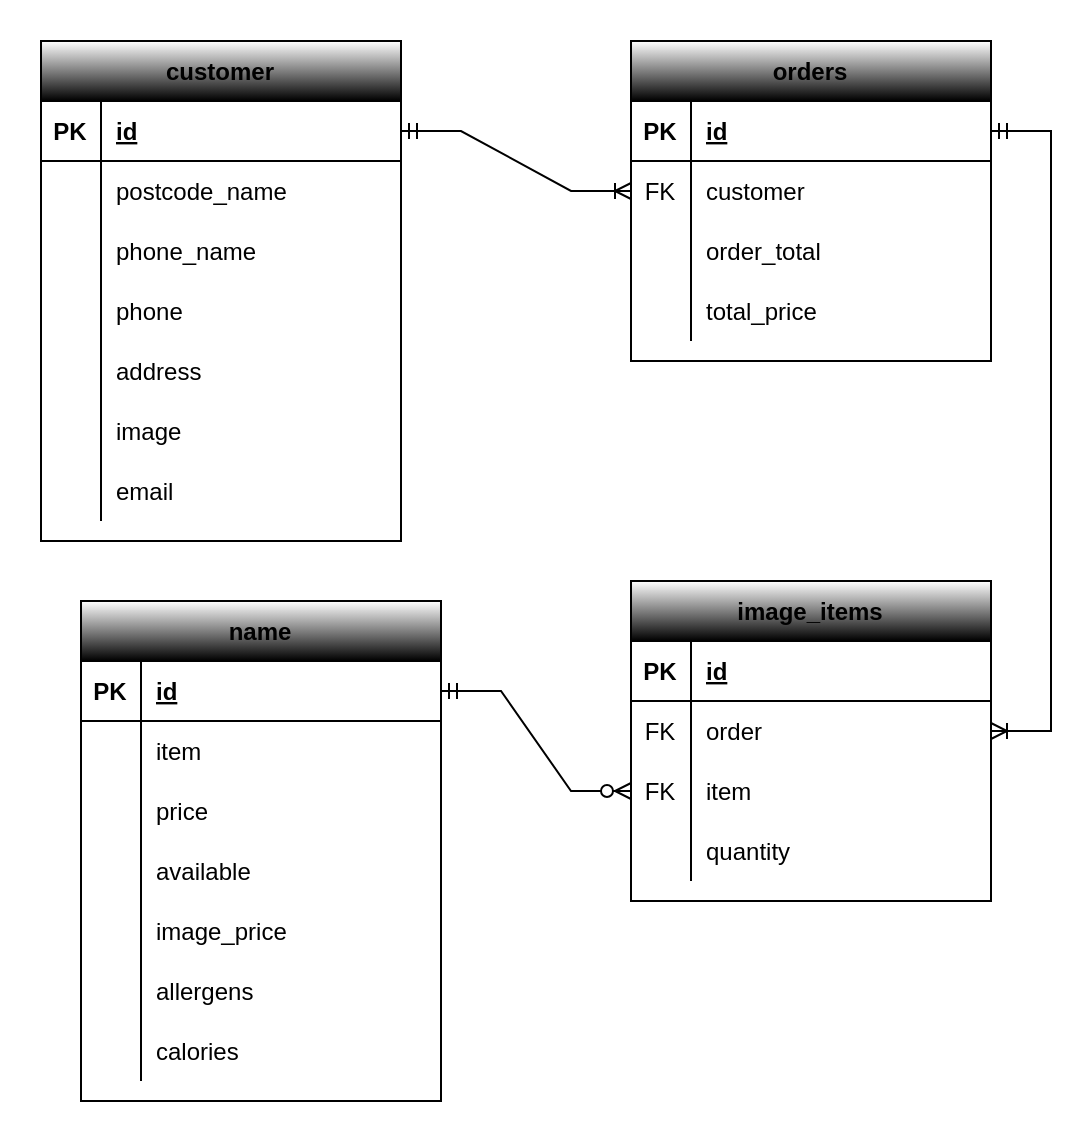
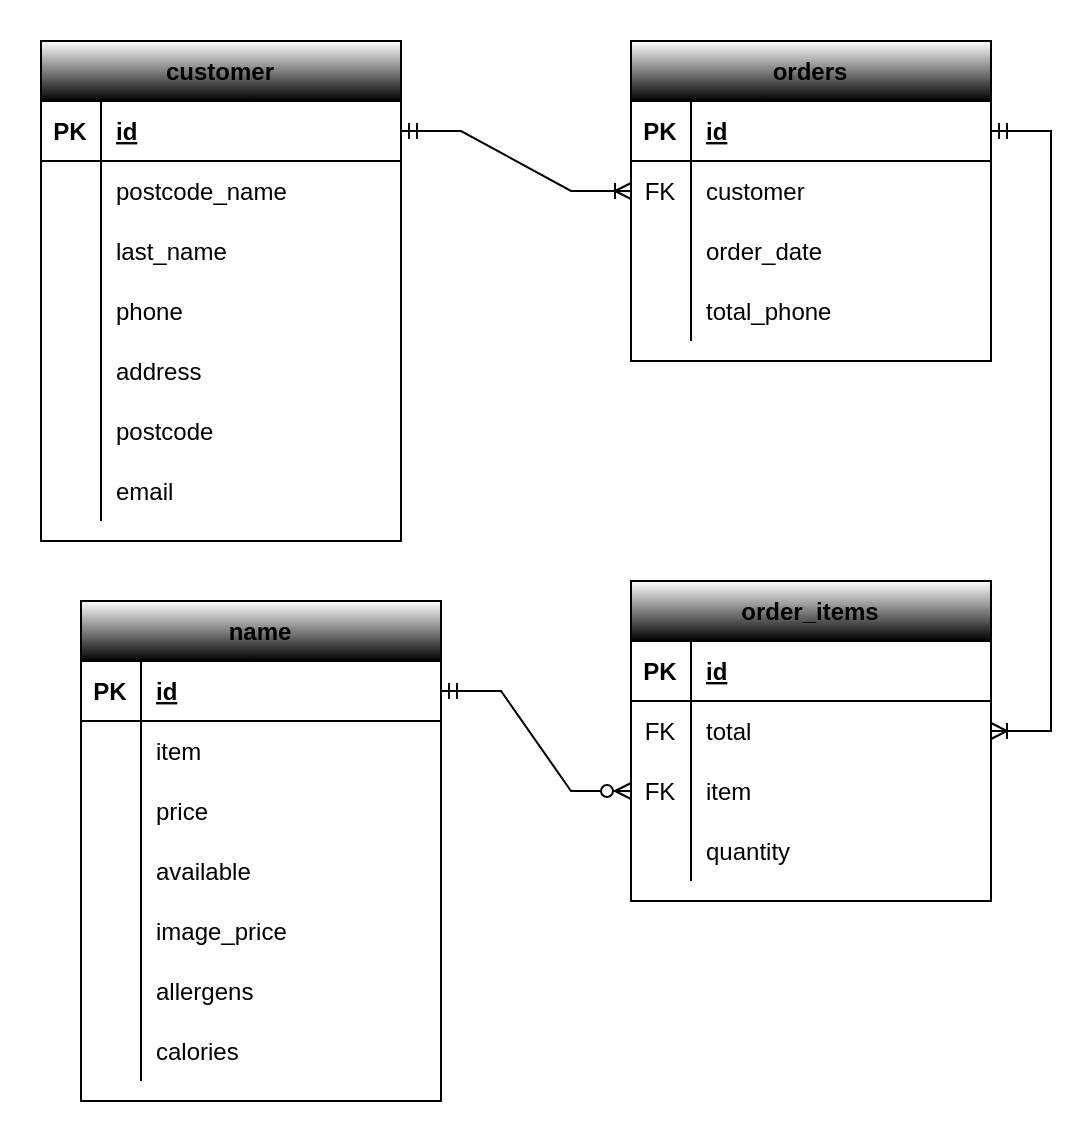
(183, 252) -> (173, 252)
(777, 252) -> (773, 252)
(774, 312) -> (777, 312)
(146, 432) -> (170, 432)
(810, 612) -> (810, 612)
(740, 732) -> (736, 732)
